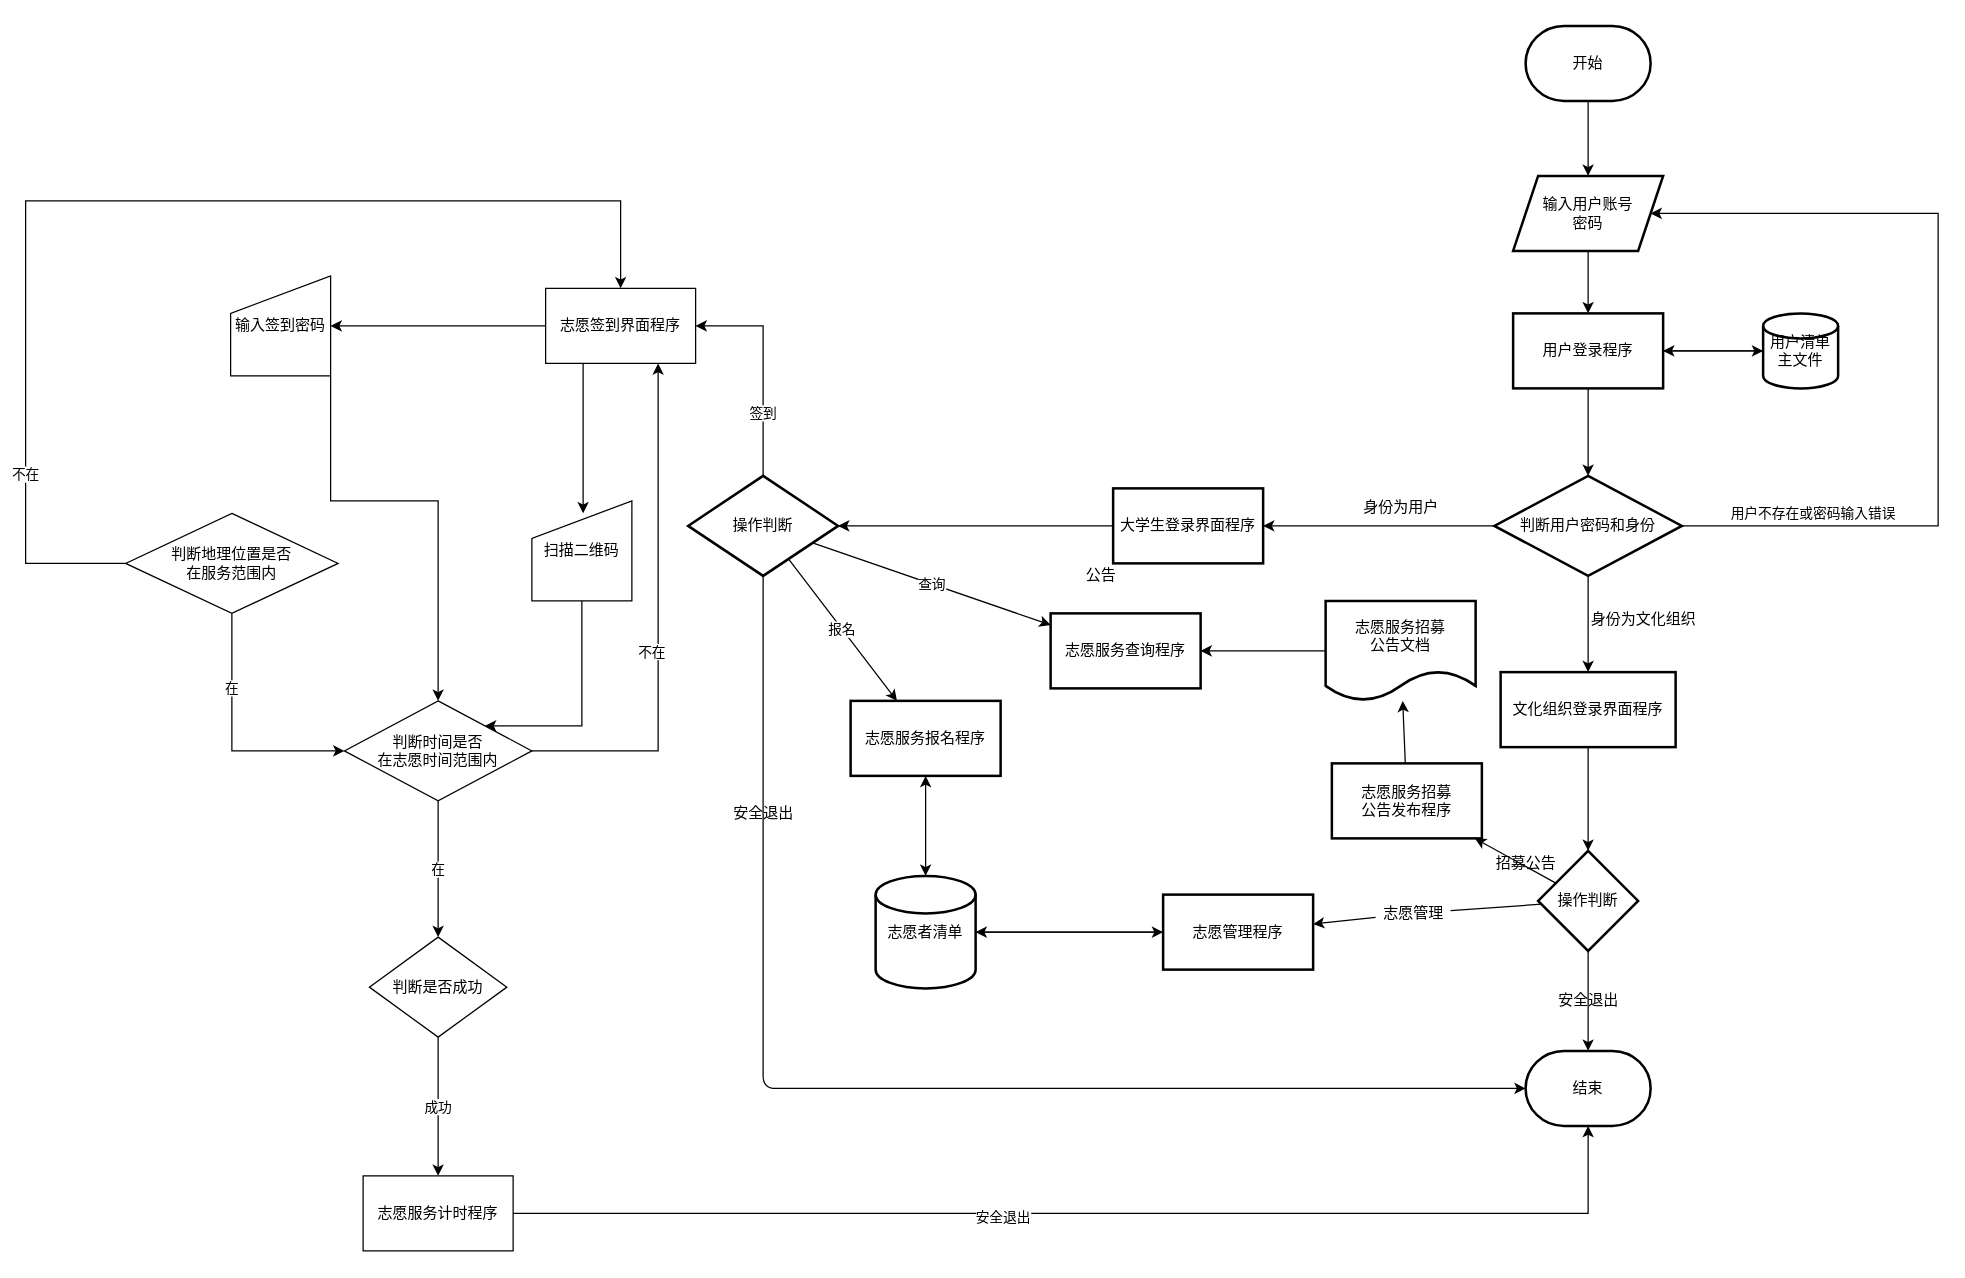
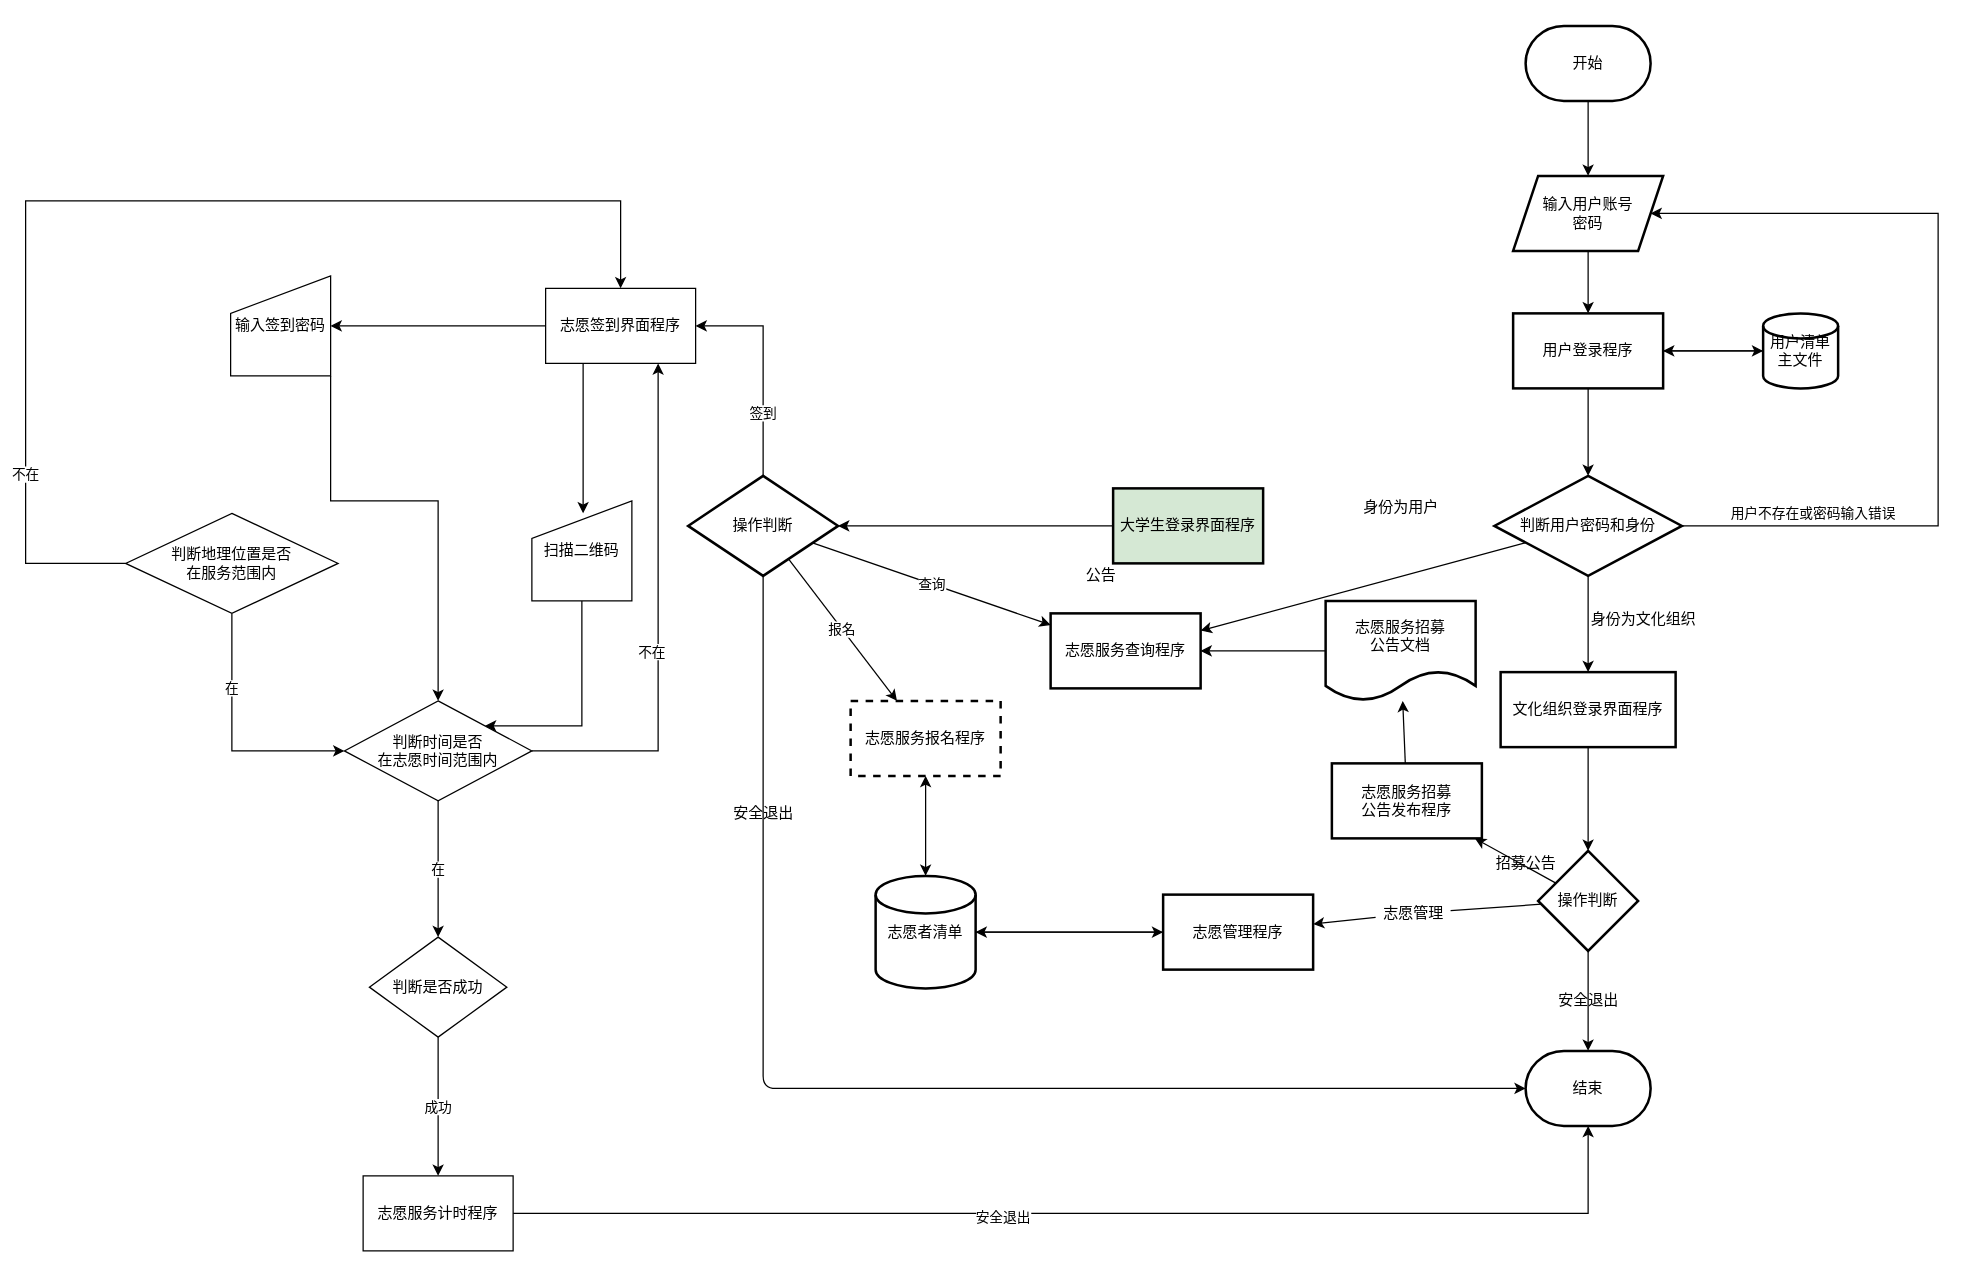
(1188, 526) -> (1188, 526)
(1382, 526) -> (1367, 585)
(926, 738) -> (926, 738)
